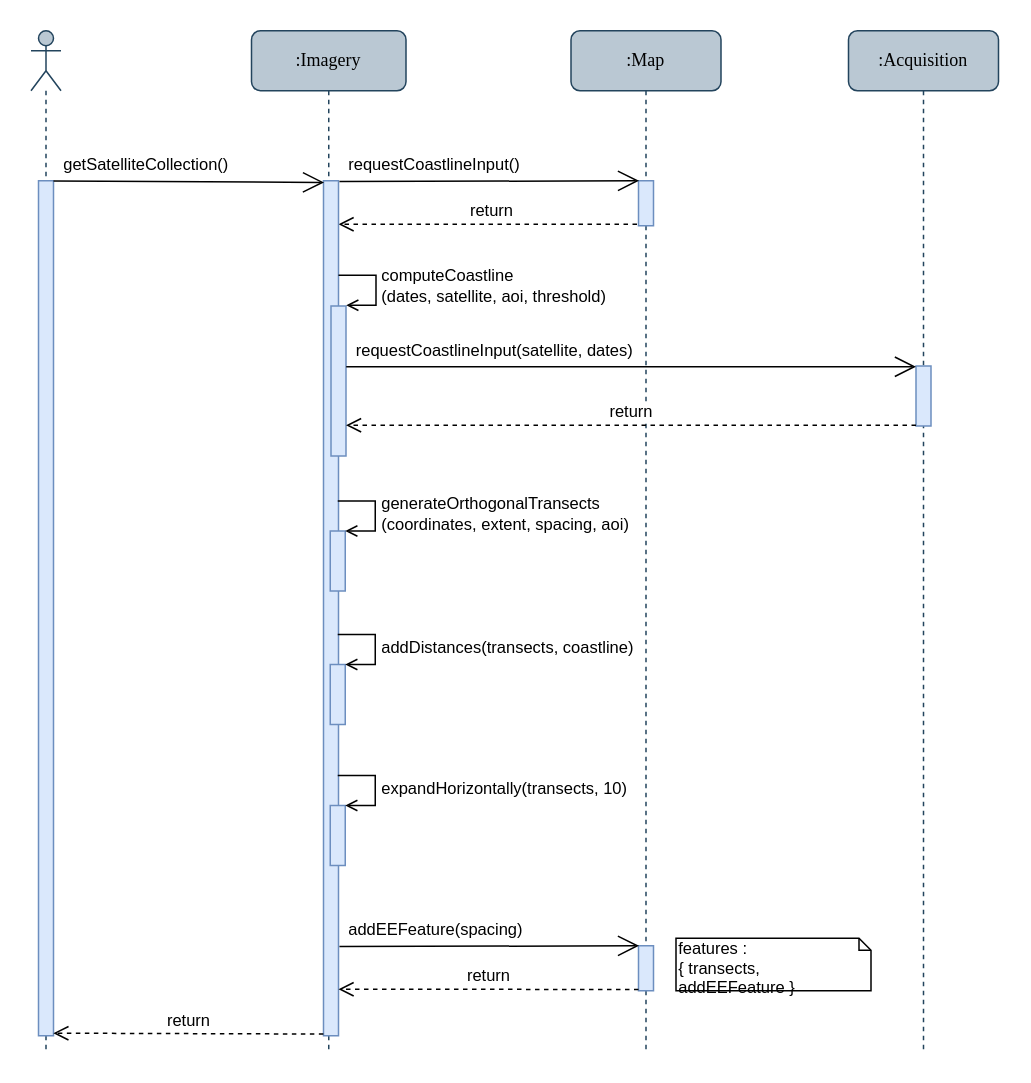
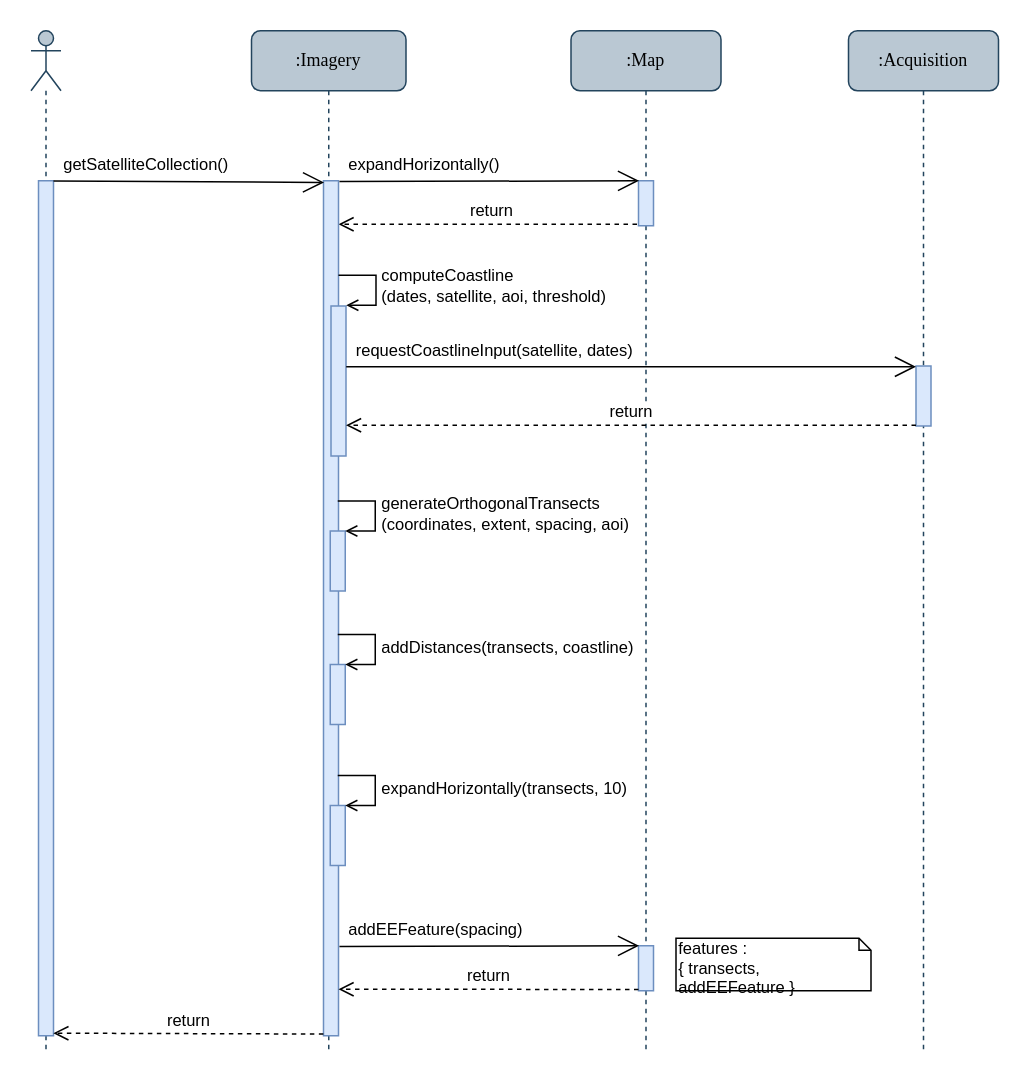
(451, 165) -> (435, 165)
